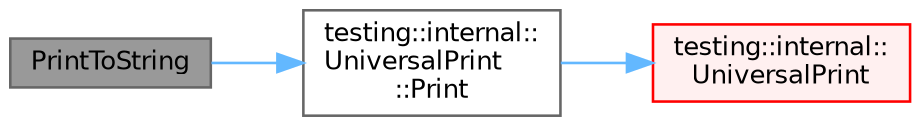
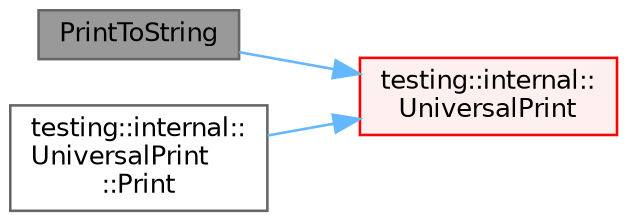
(244, 63) -> (287, 61)
